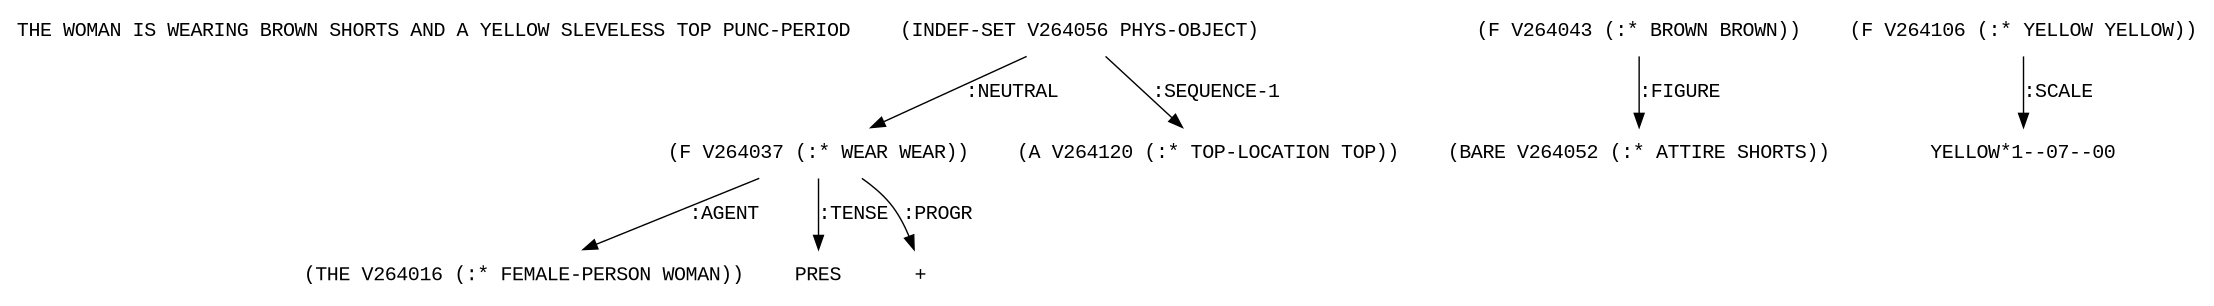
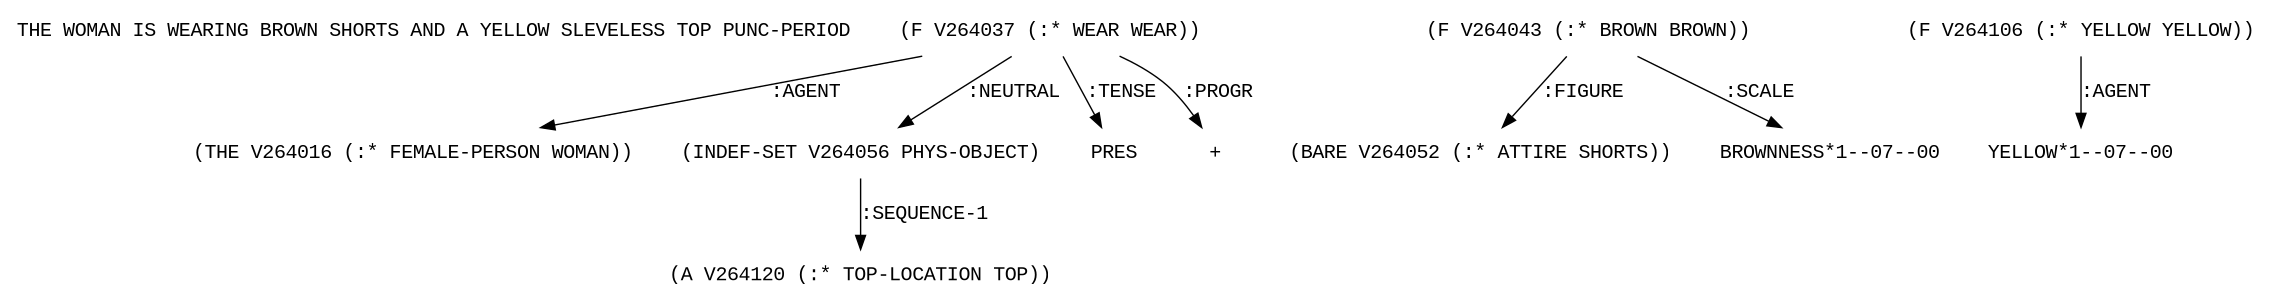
(955, 89) -> (961, 88)
(2059, 92) -> (2116, 92)
none -> (1830, 153)
